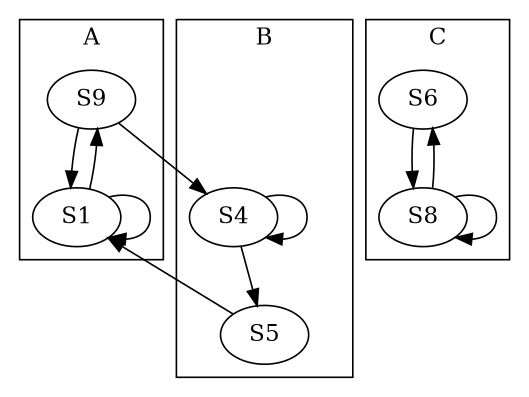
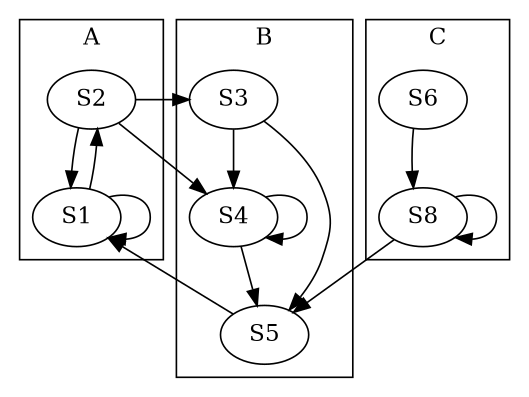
(91, 100) -> (91, 100)
none -> (234, 100)
(434, 166) -> (342, 277)
